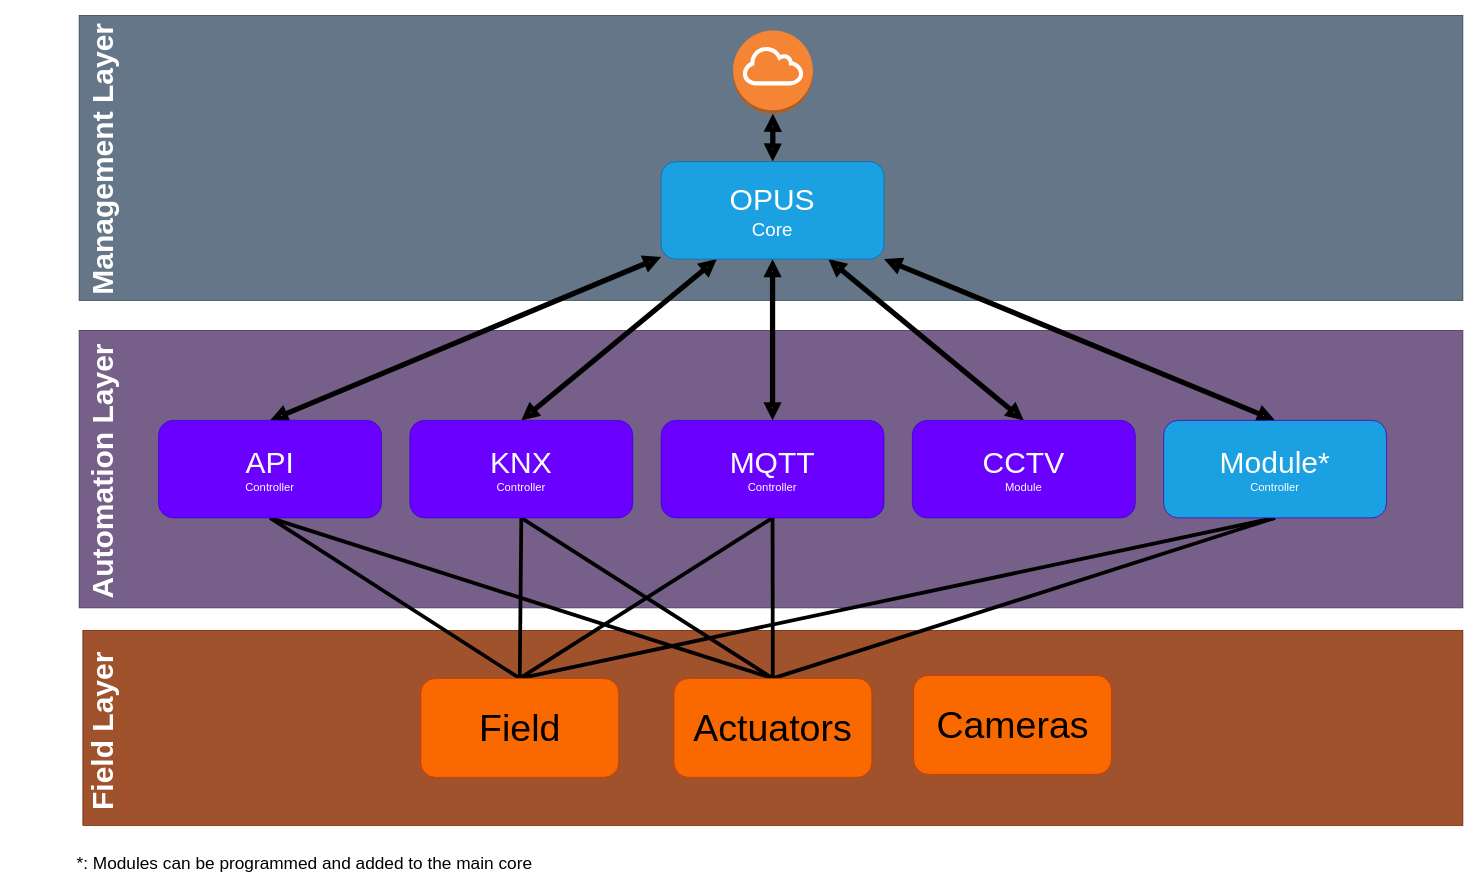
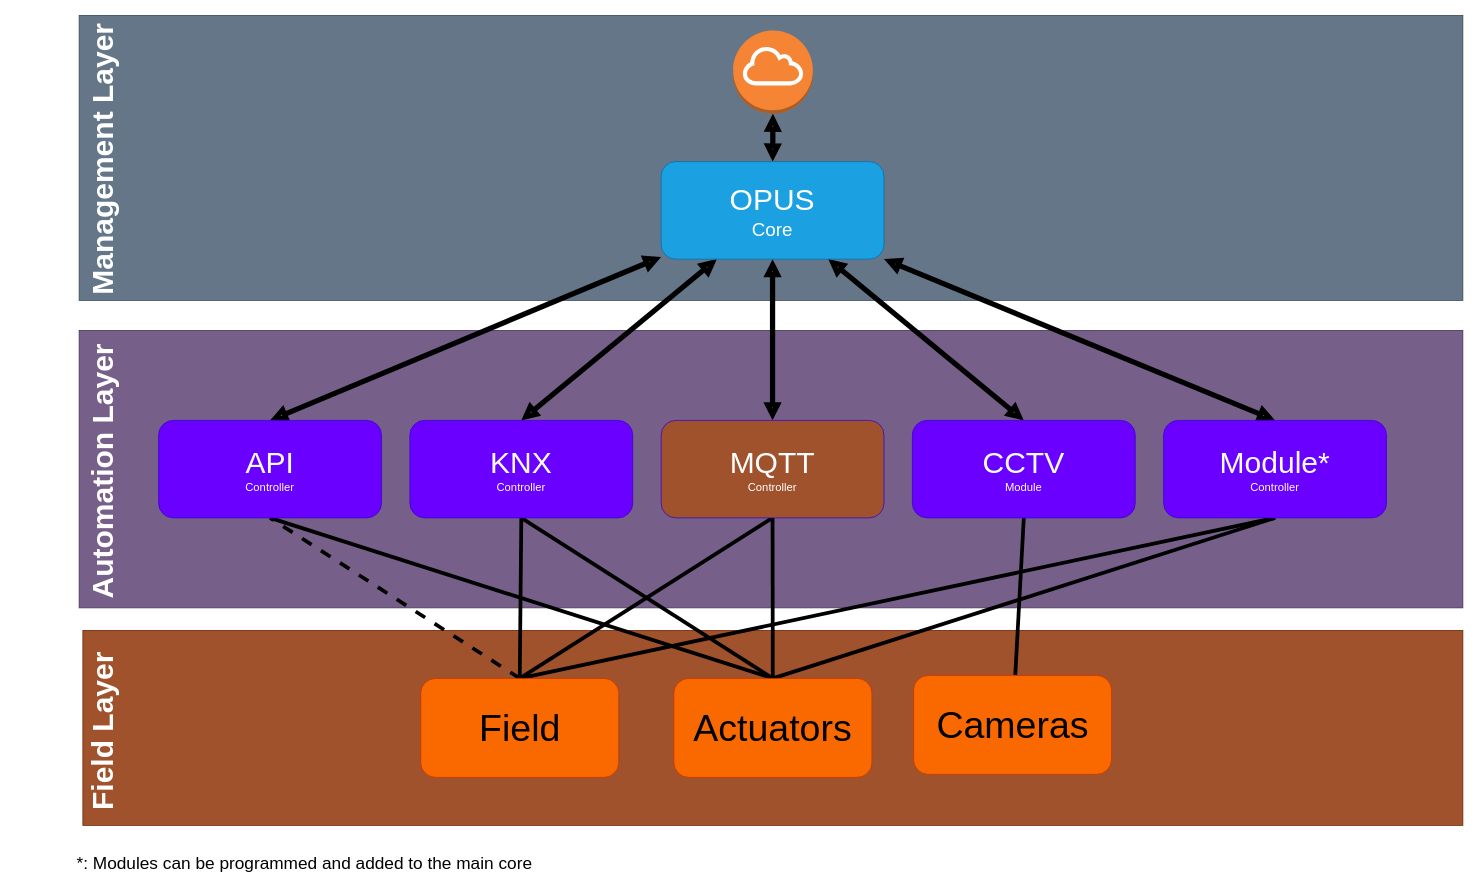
(773, 469) -> (773, 469)
(1275, 469) -> (1275, 469)
none -> (1020, 597)
(398, 600) -> (398, 600)
